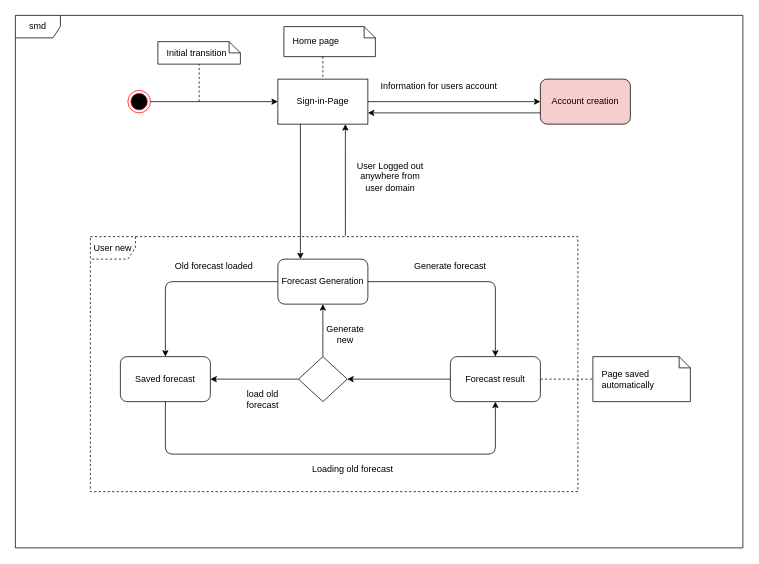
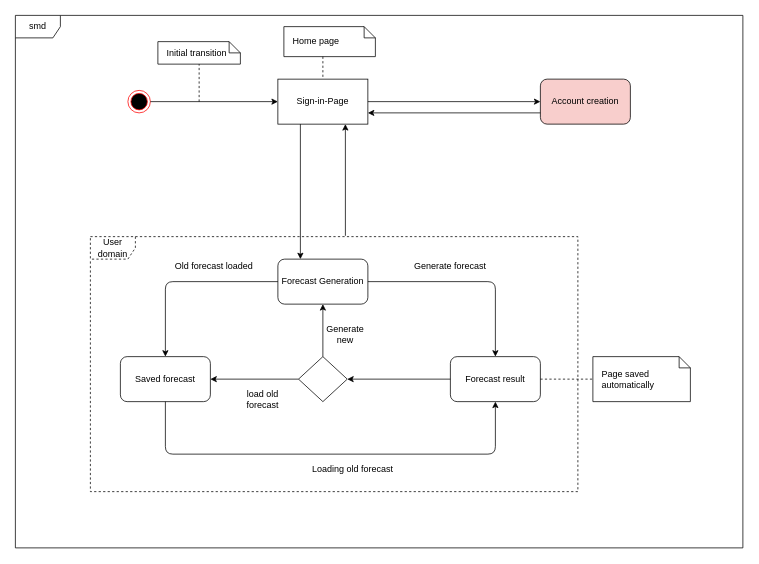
(439, 87) -> none
(390, 177) -> none
(113, 248) -> (113, 248)
